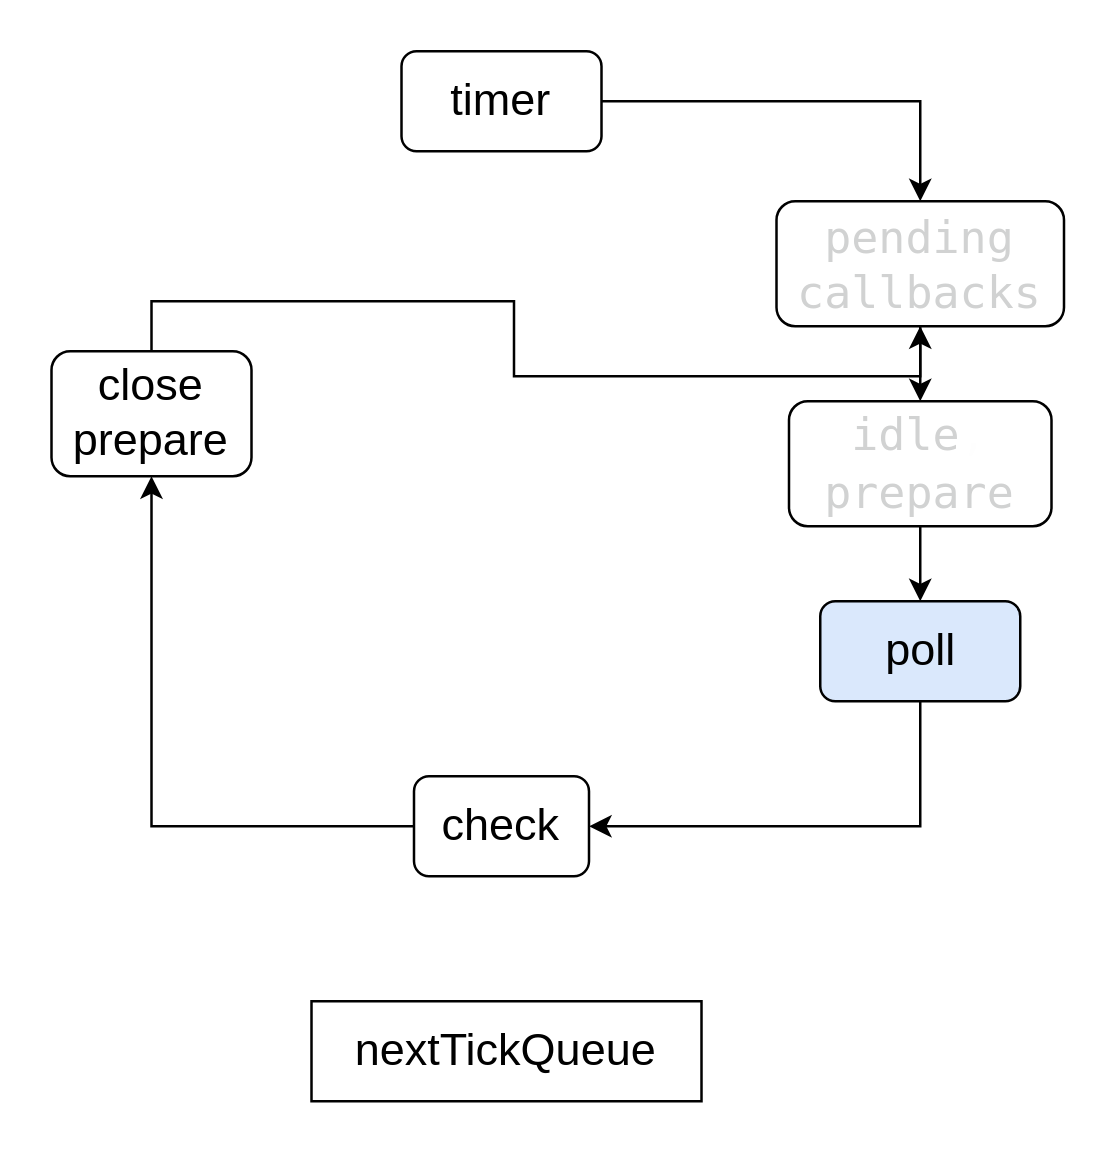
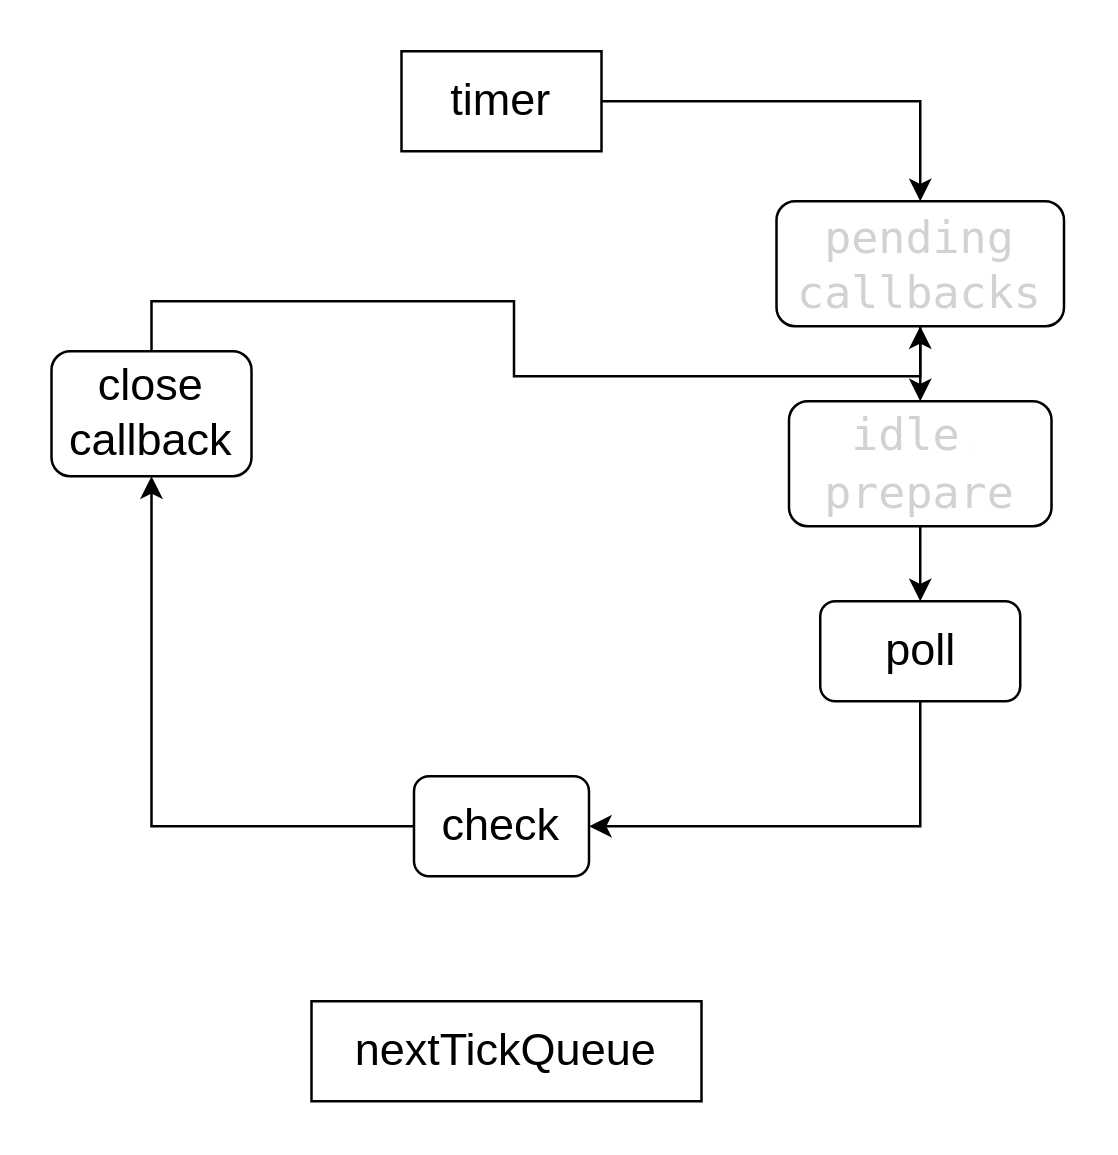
(501, 101) -> (501, 101)
(151, 414) -> (151, 414)
(920, 651) -> (920, 651)
